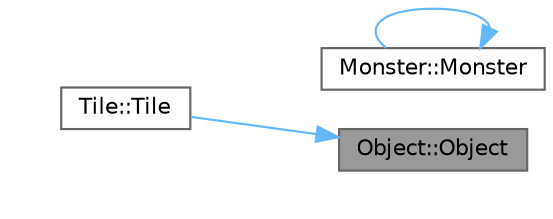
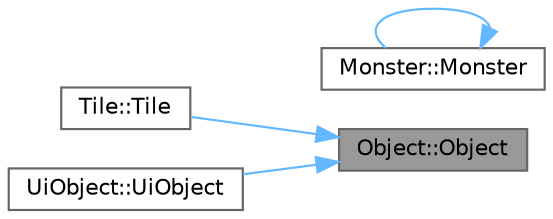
none -> (126, 189)
